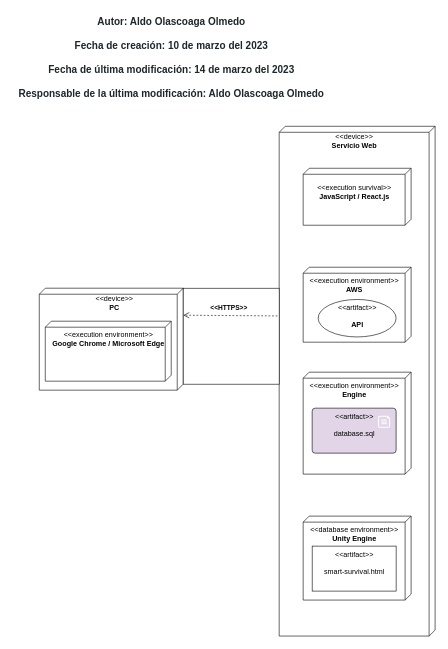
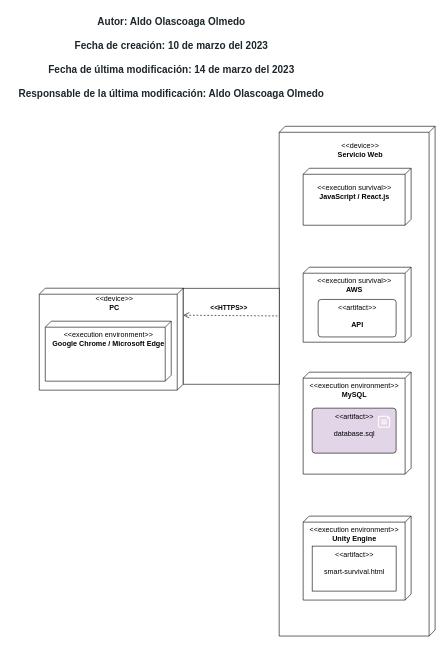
(354, 141) -> (360, 150)
(355, 285) -> (355, 285)
(357, 318) -> (357, 318)
(355, 390) -> (355, 390)
(355, 534) -> (355, 534)
